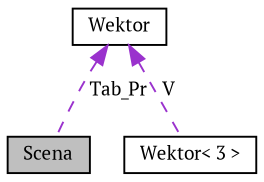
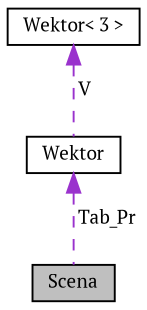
(160, 99) -> (74, 101)
